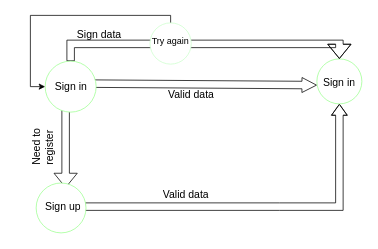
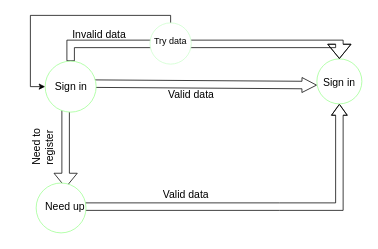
(99, 34) -> (99, 34)
(171, 42) -> (171, 42)
(61, 207) -> (62, 207)
